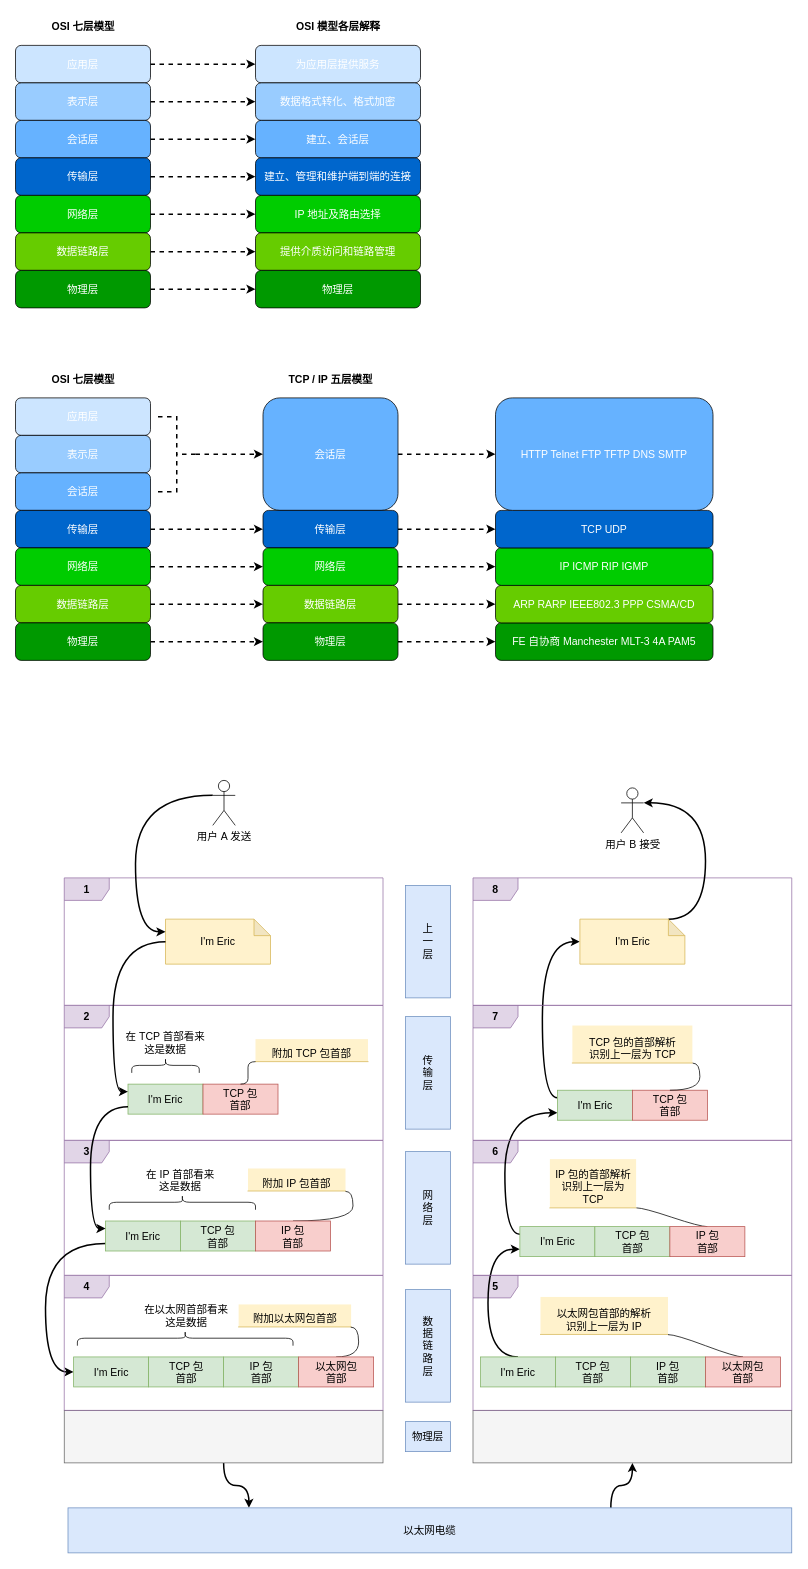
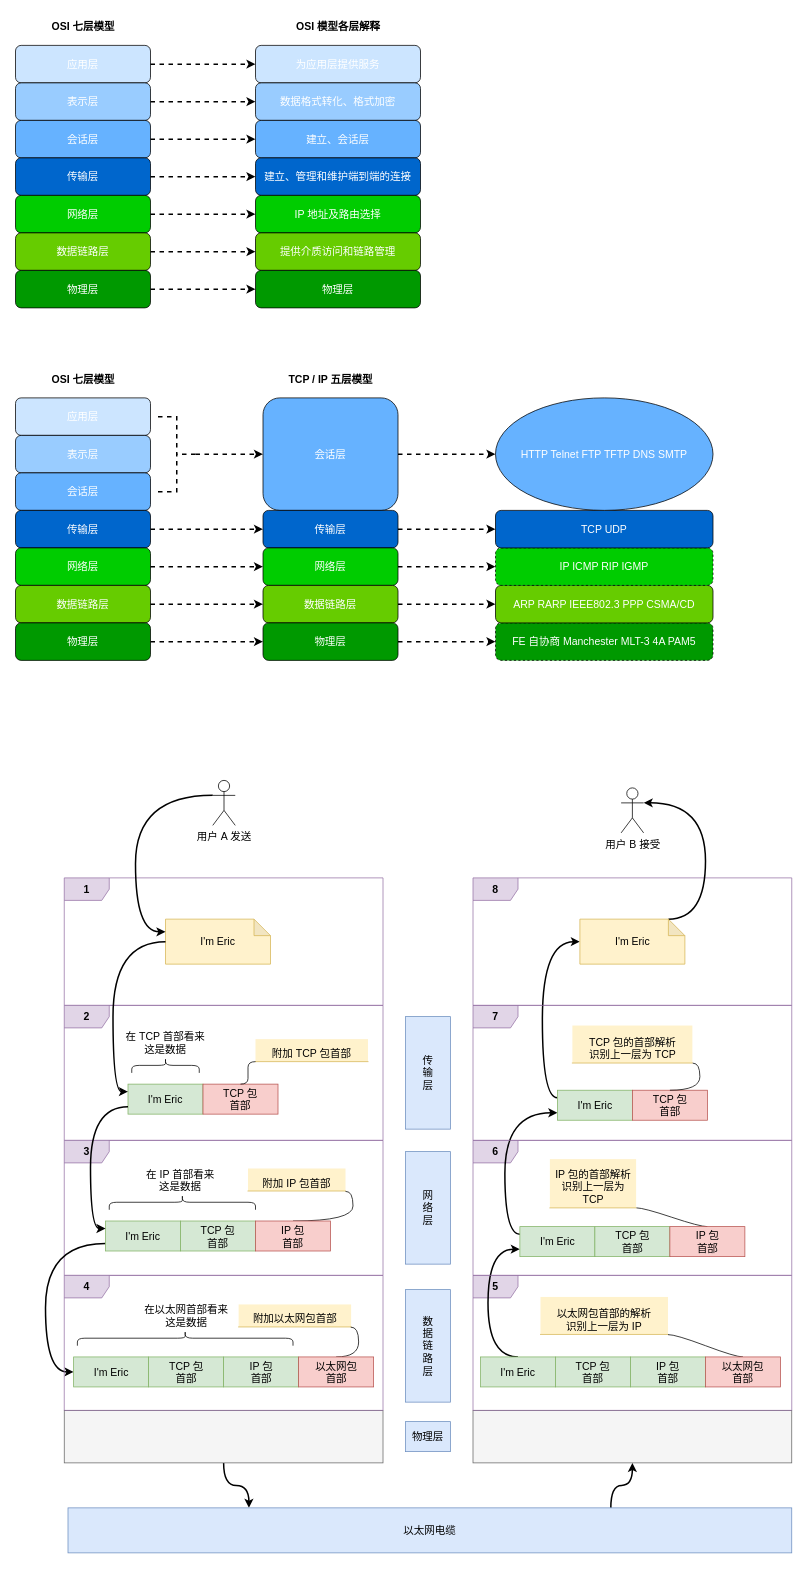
(604, 454) -> (604, 454)
(604, 567) -> (604, 567)
(604, 642) -> (604, 642)
(428, 942) -> none
